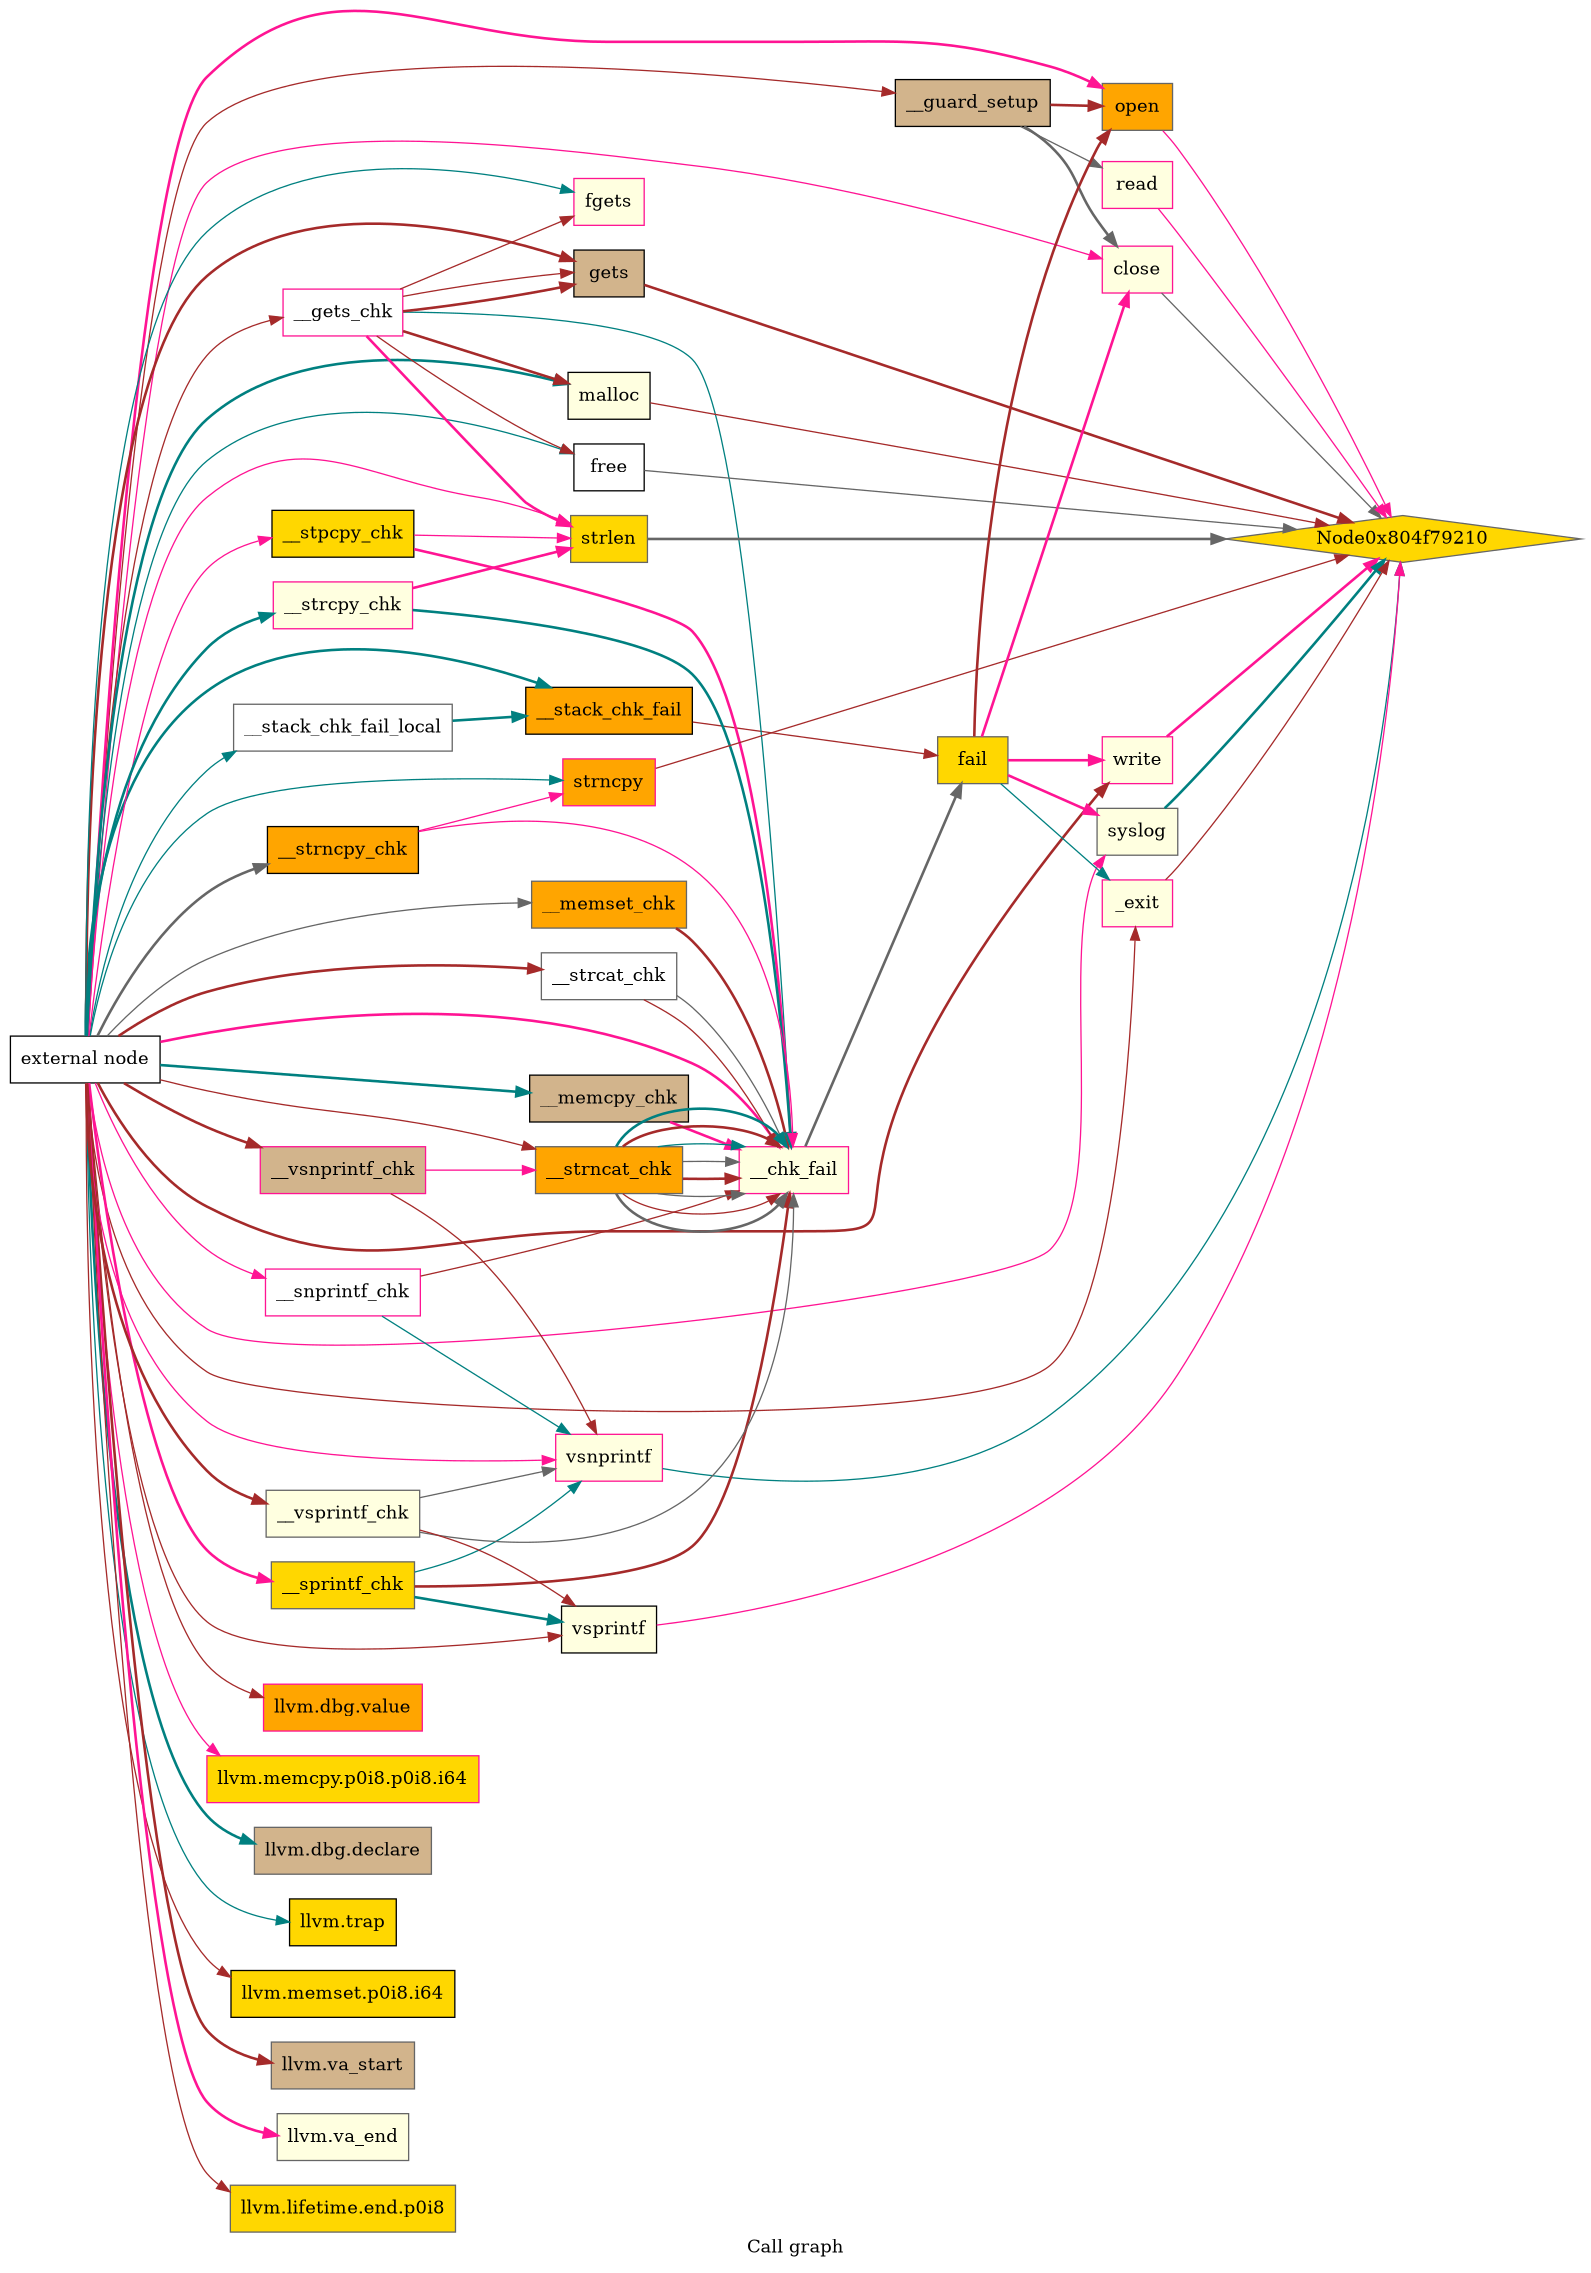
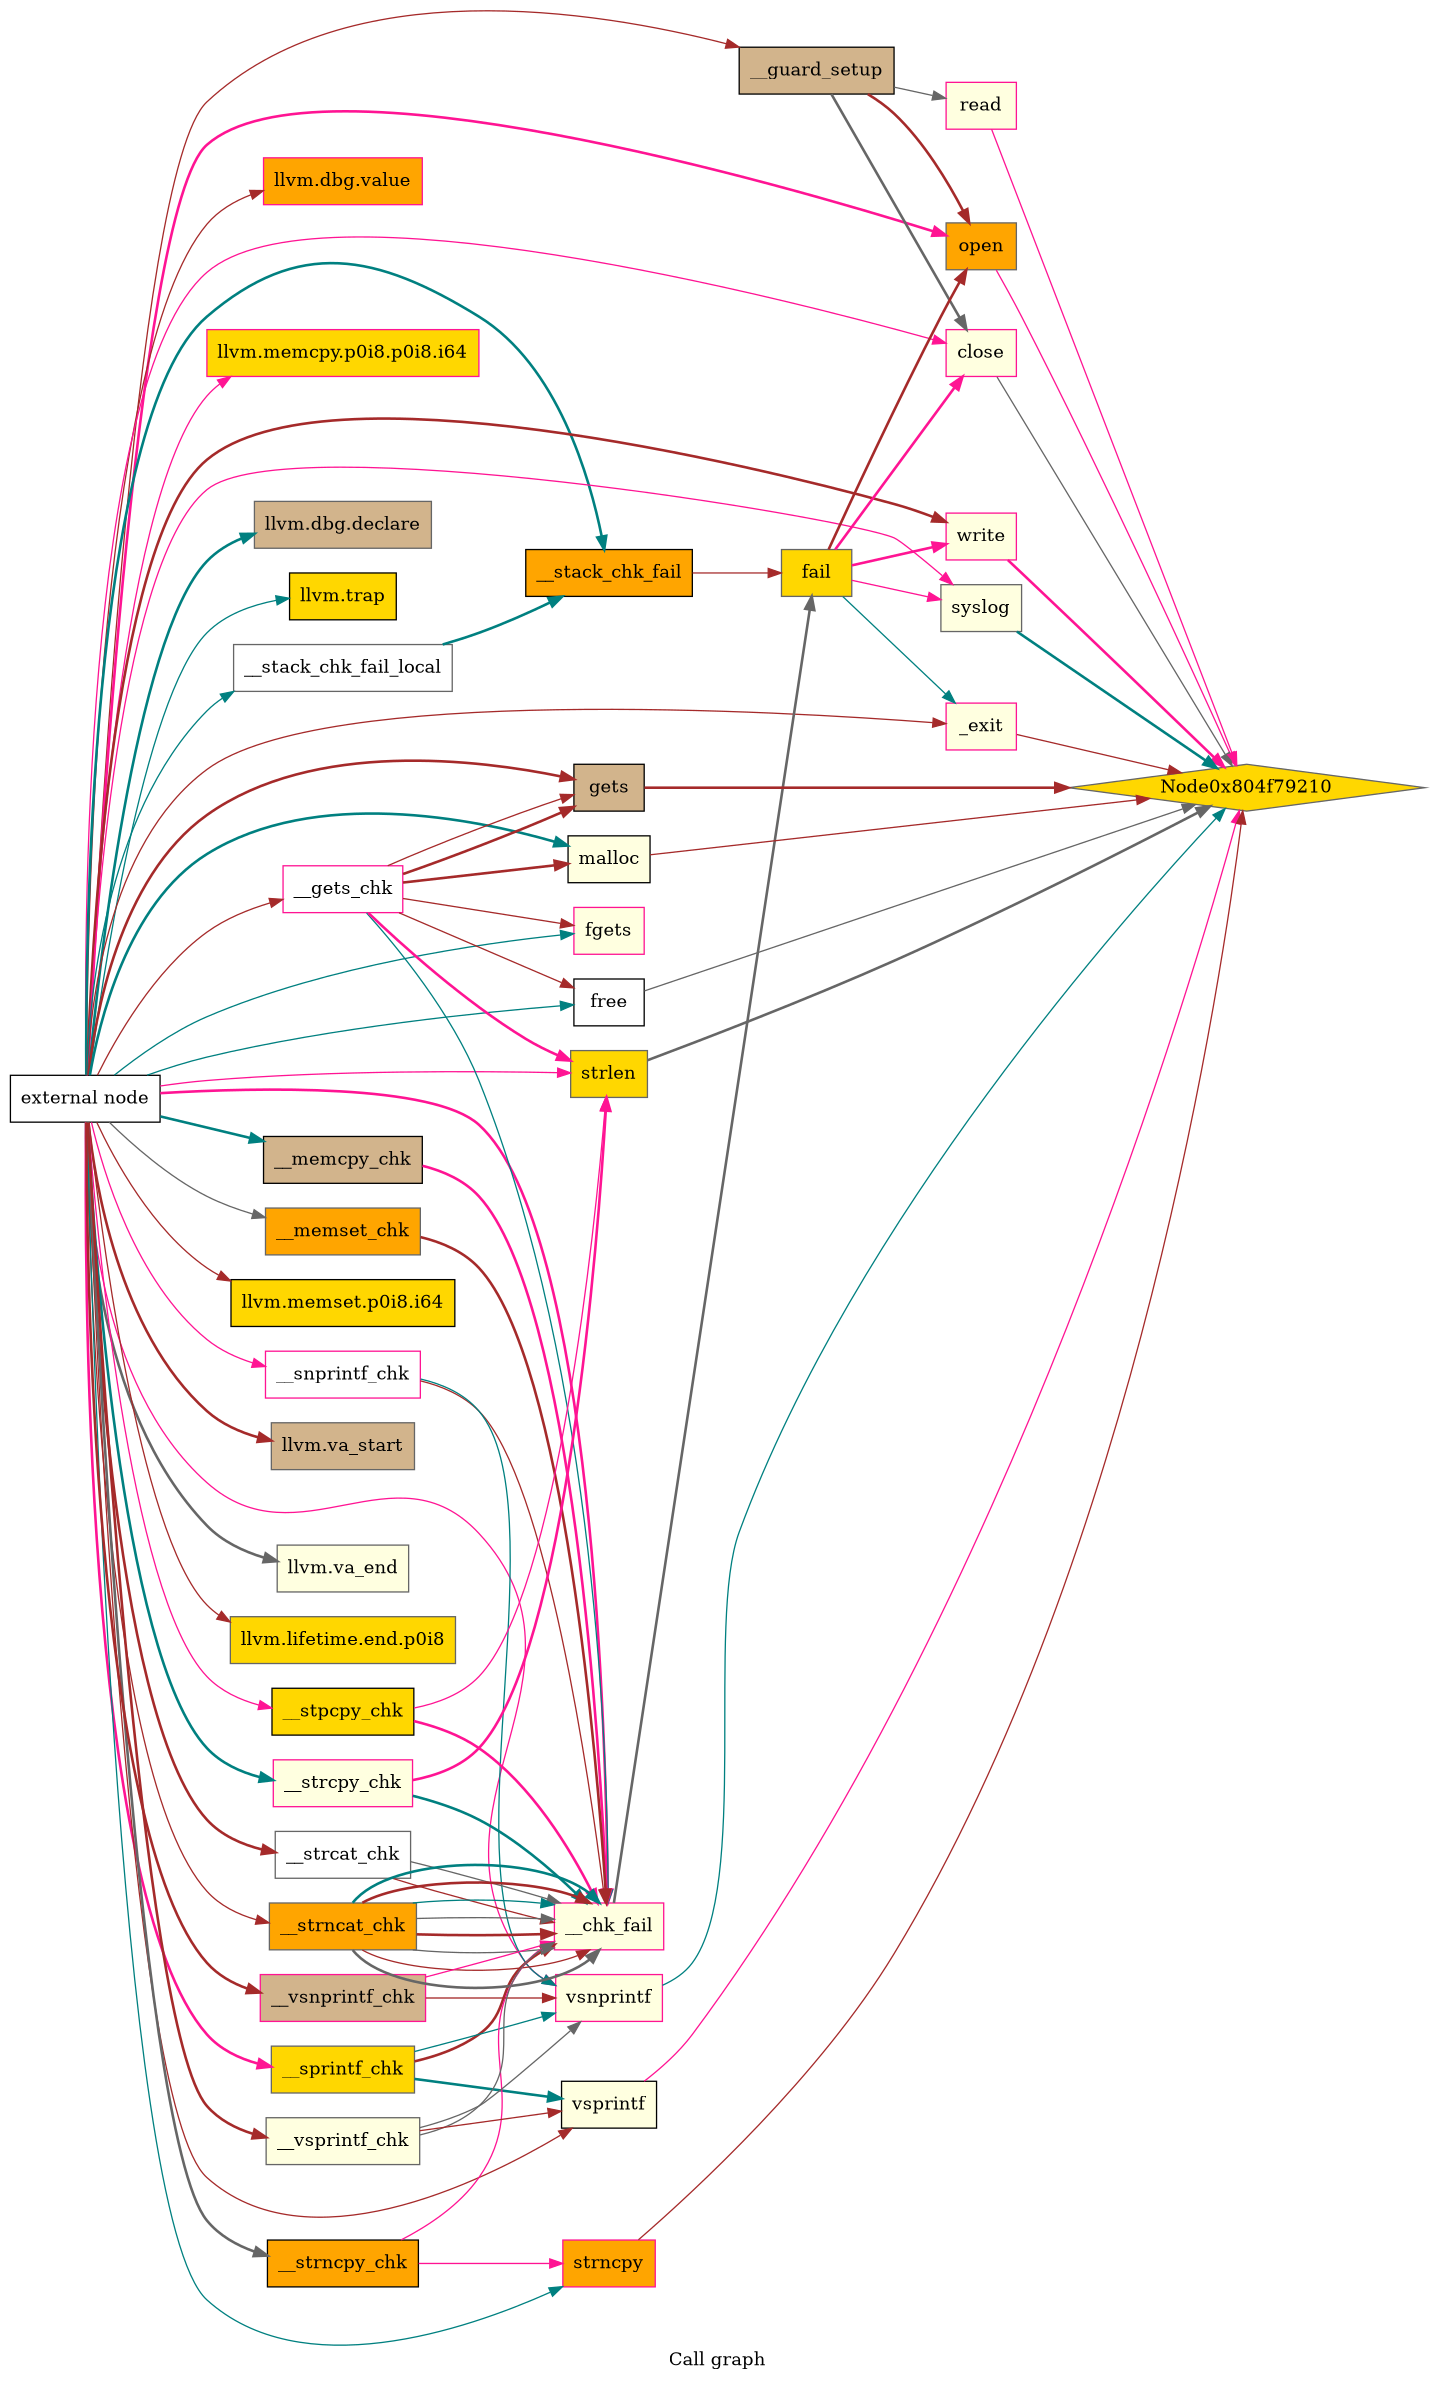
(1047, 792) -> (890, 589)
(474, 1170) -> (484, 1962)
(153, 1874) -> (153, 1448)
